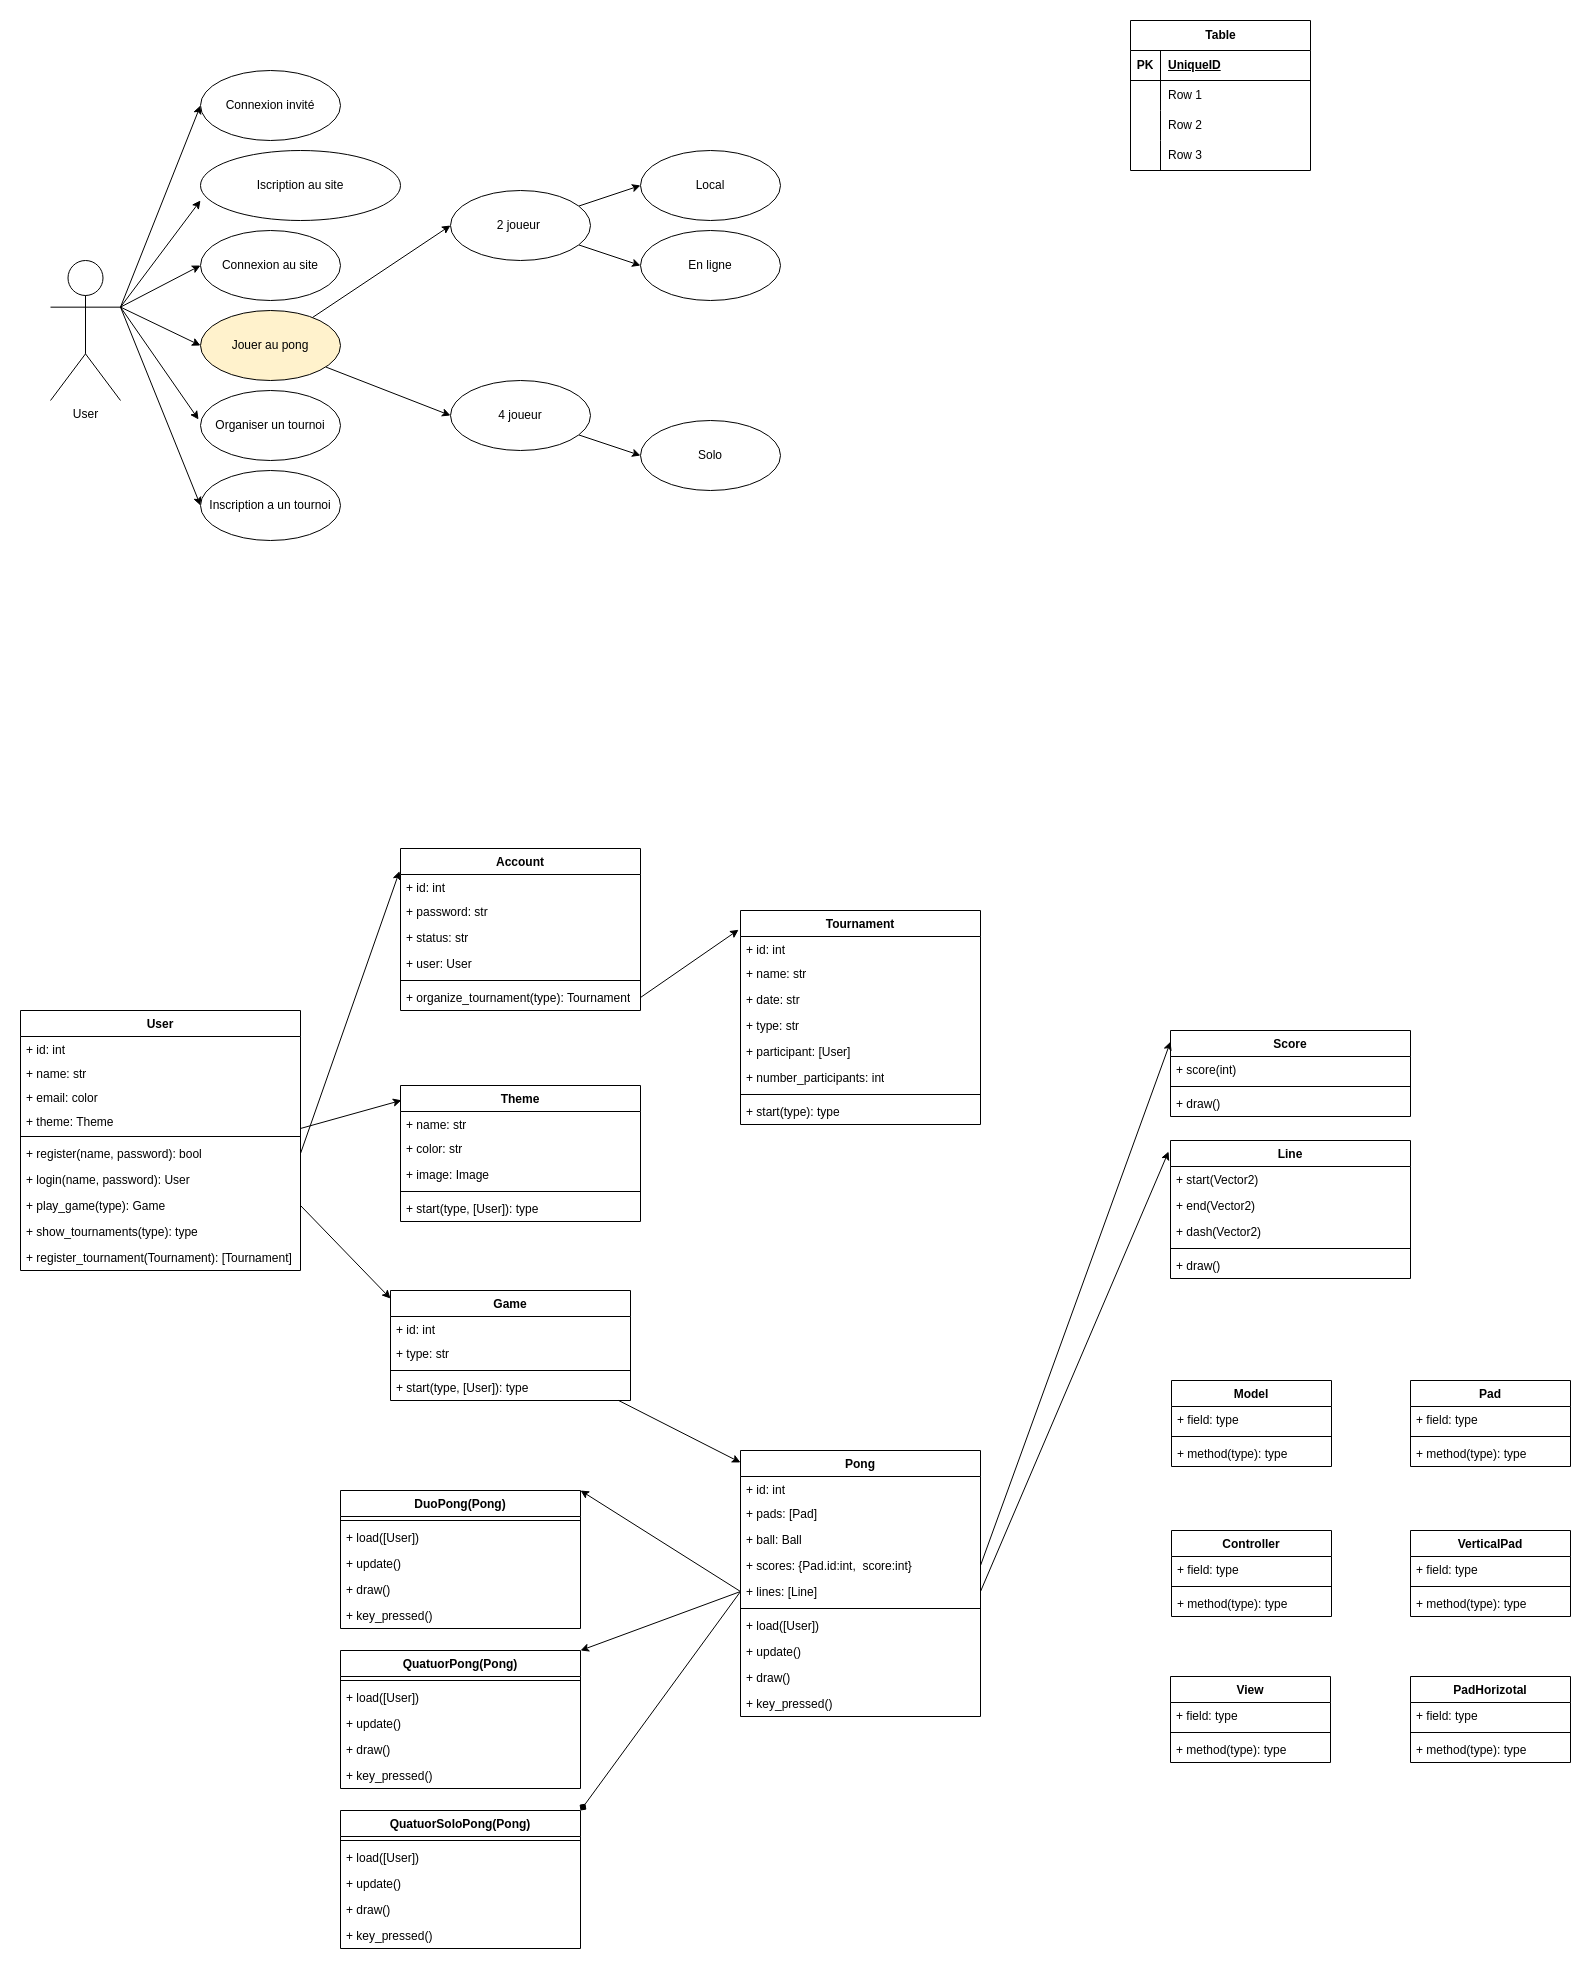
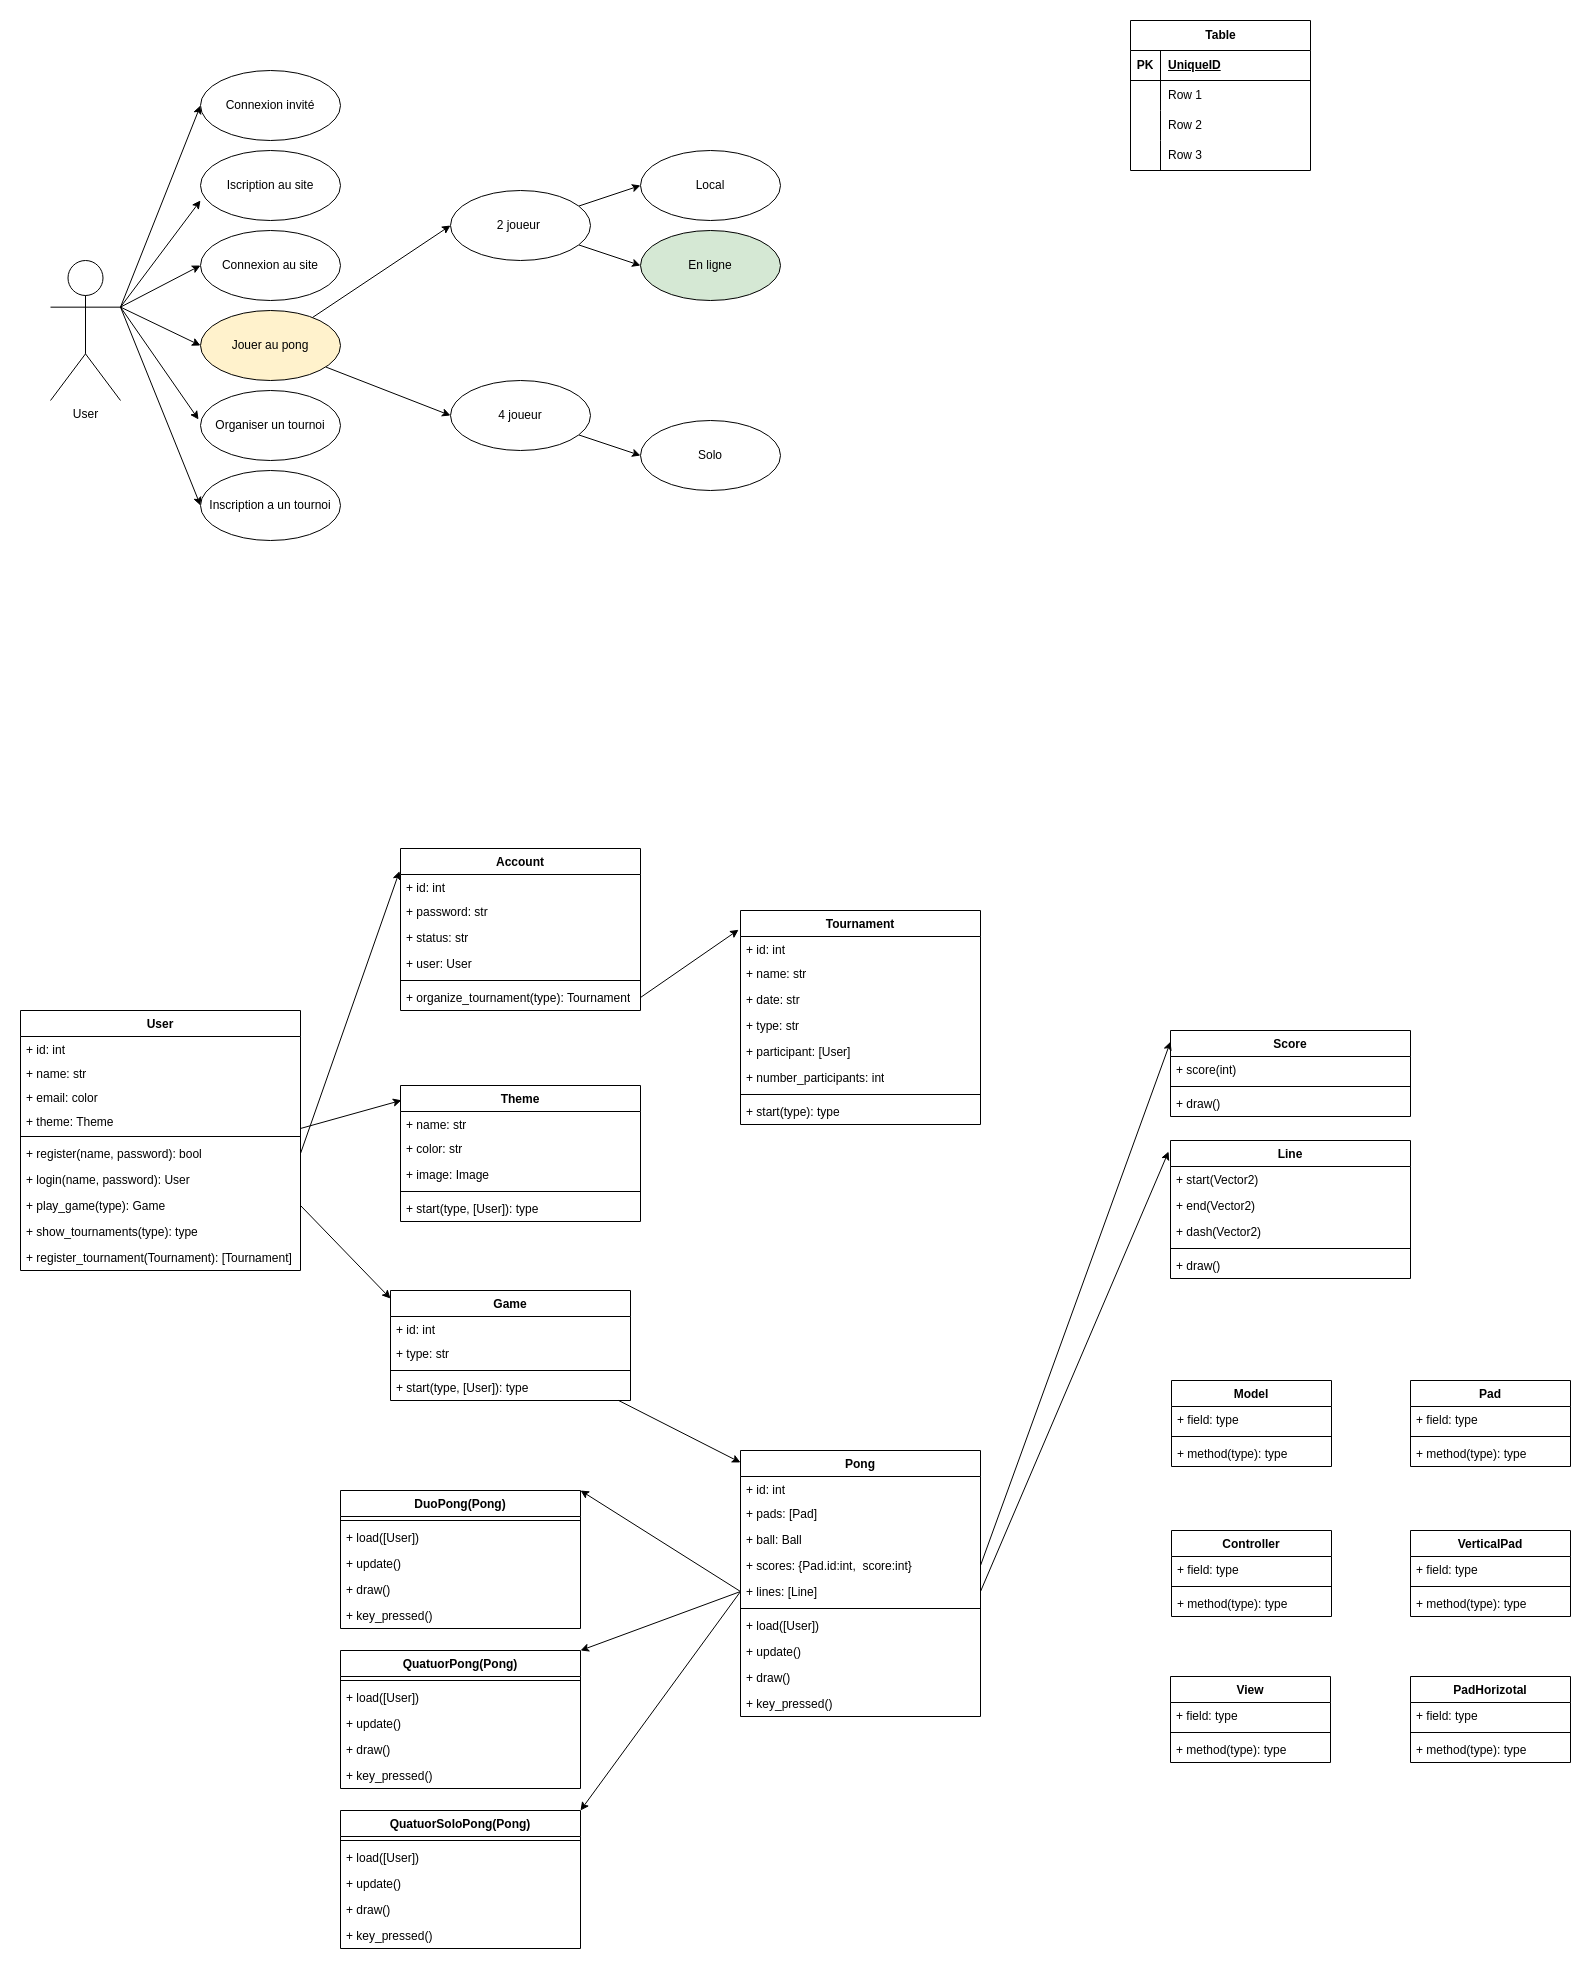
(301, 186) -> (271, 186)
(711, 266) -> (711, 266)
(586, 1803) -> (585, 1804)
